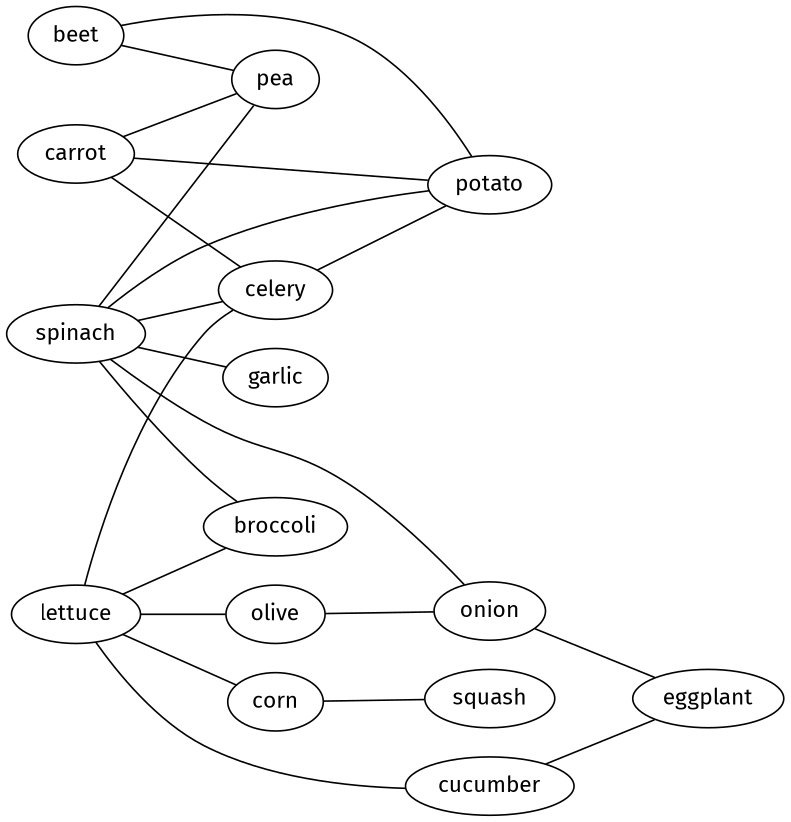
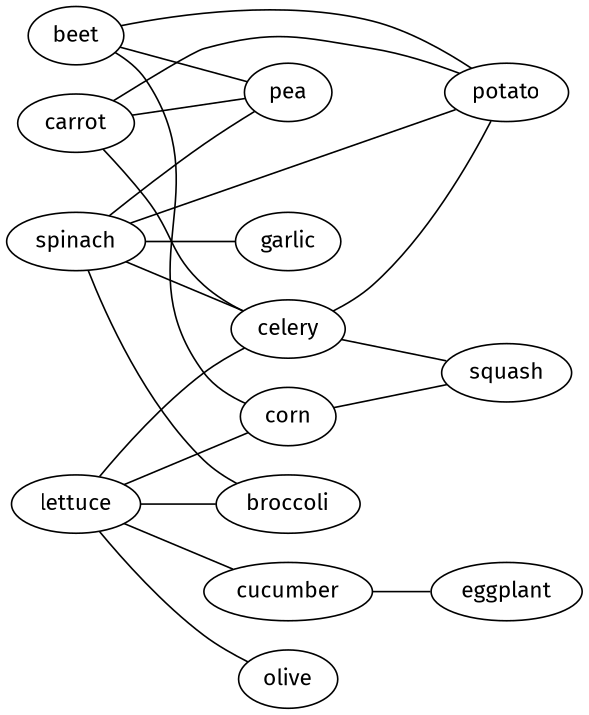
none -> (173, 222)
none -> (394, 350)
(490, 611) -> none
